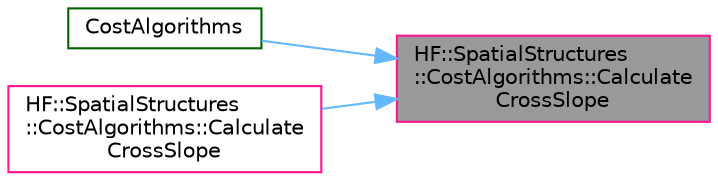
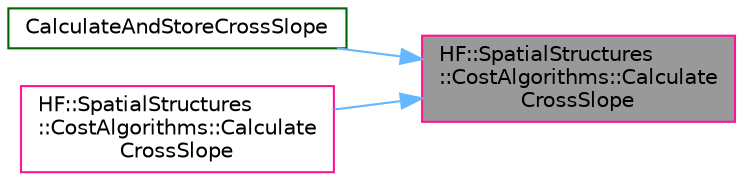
(165, 28) -> (177, 28)
